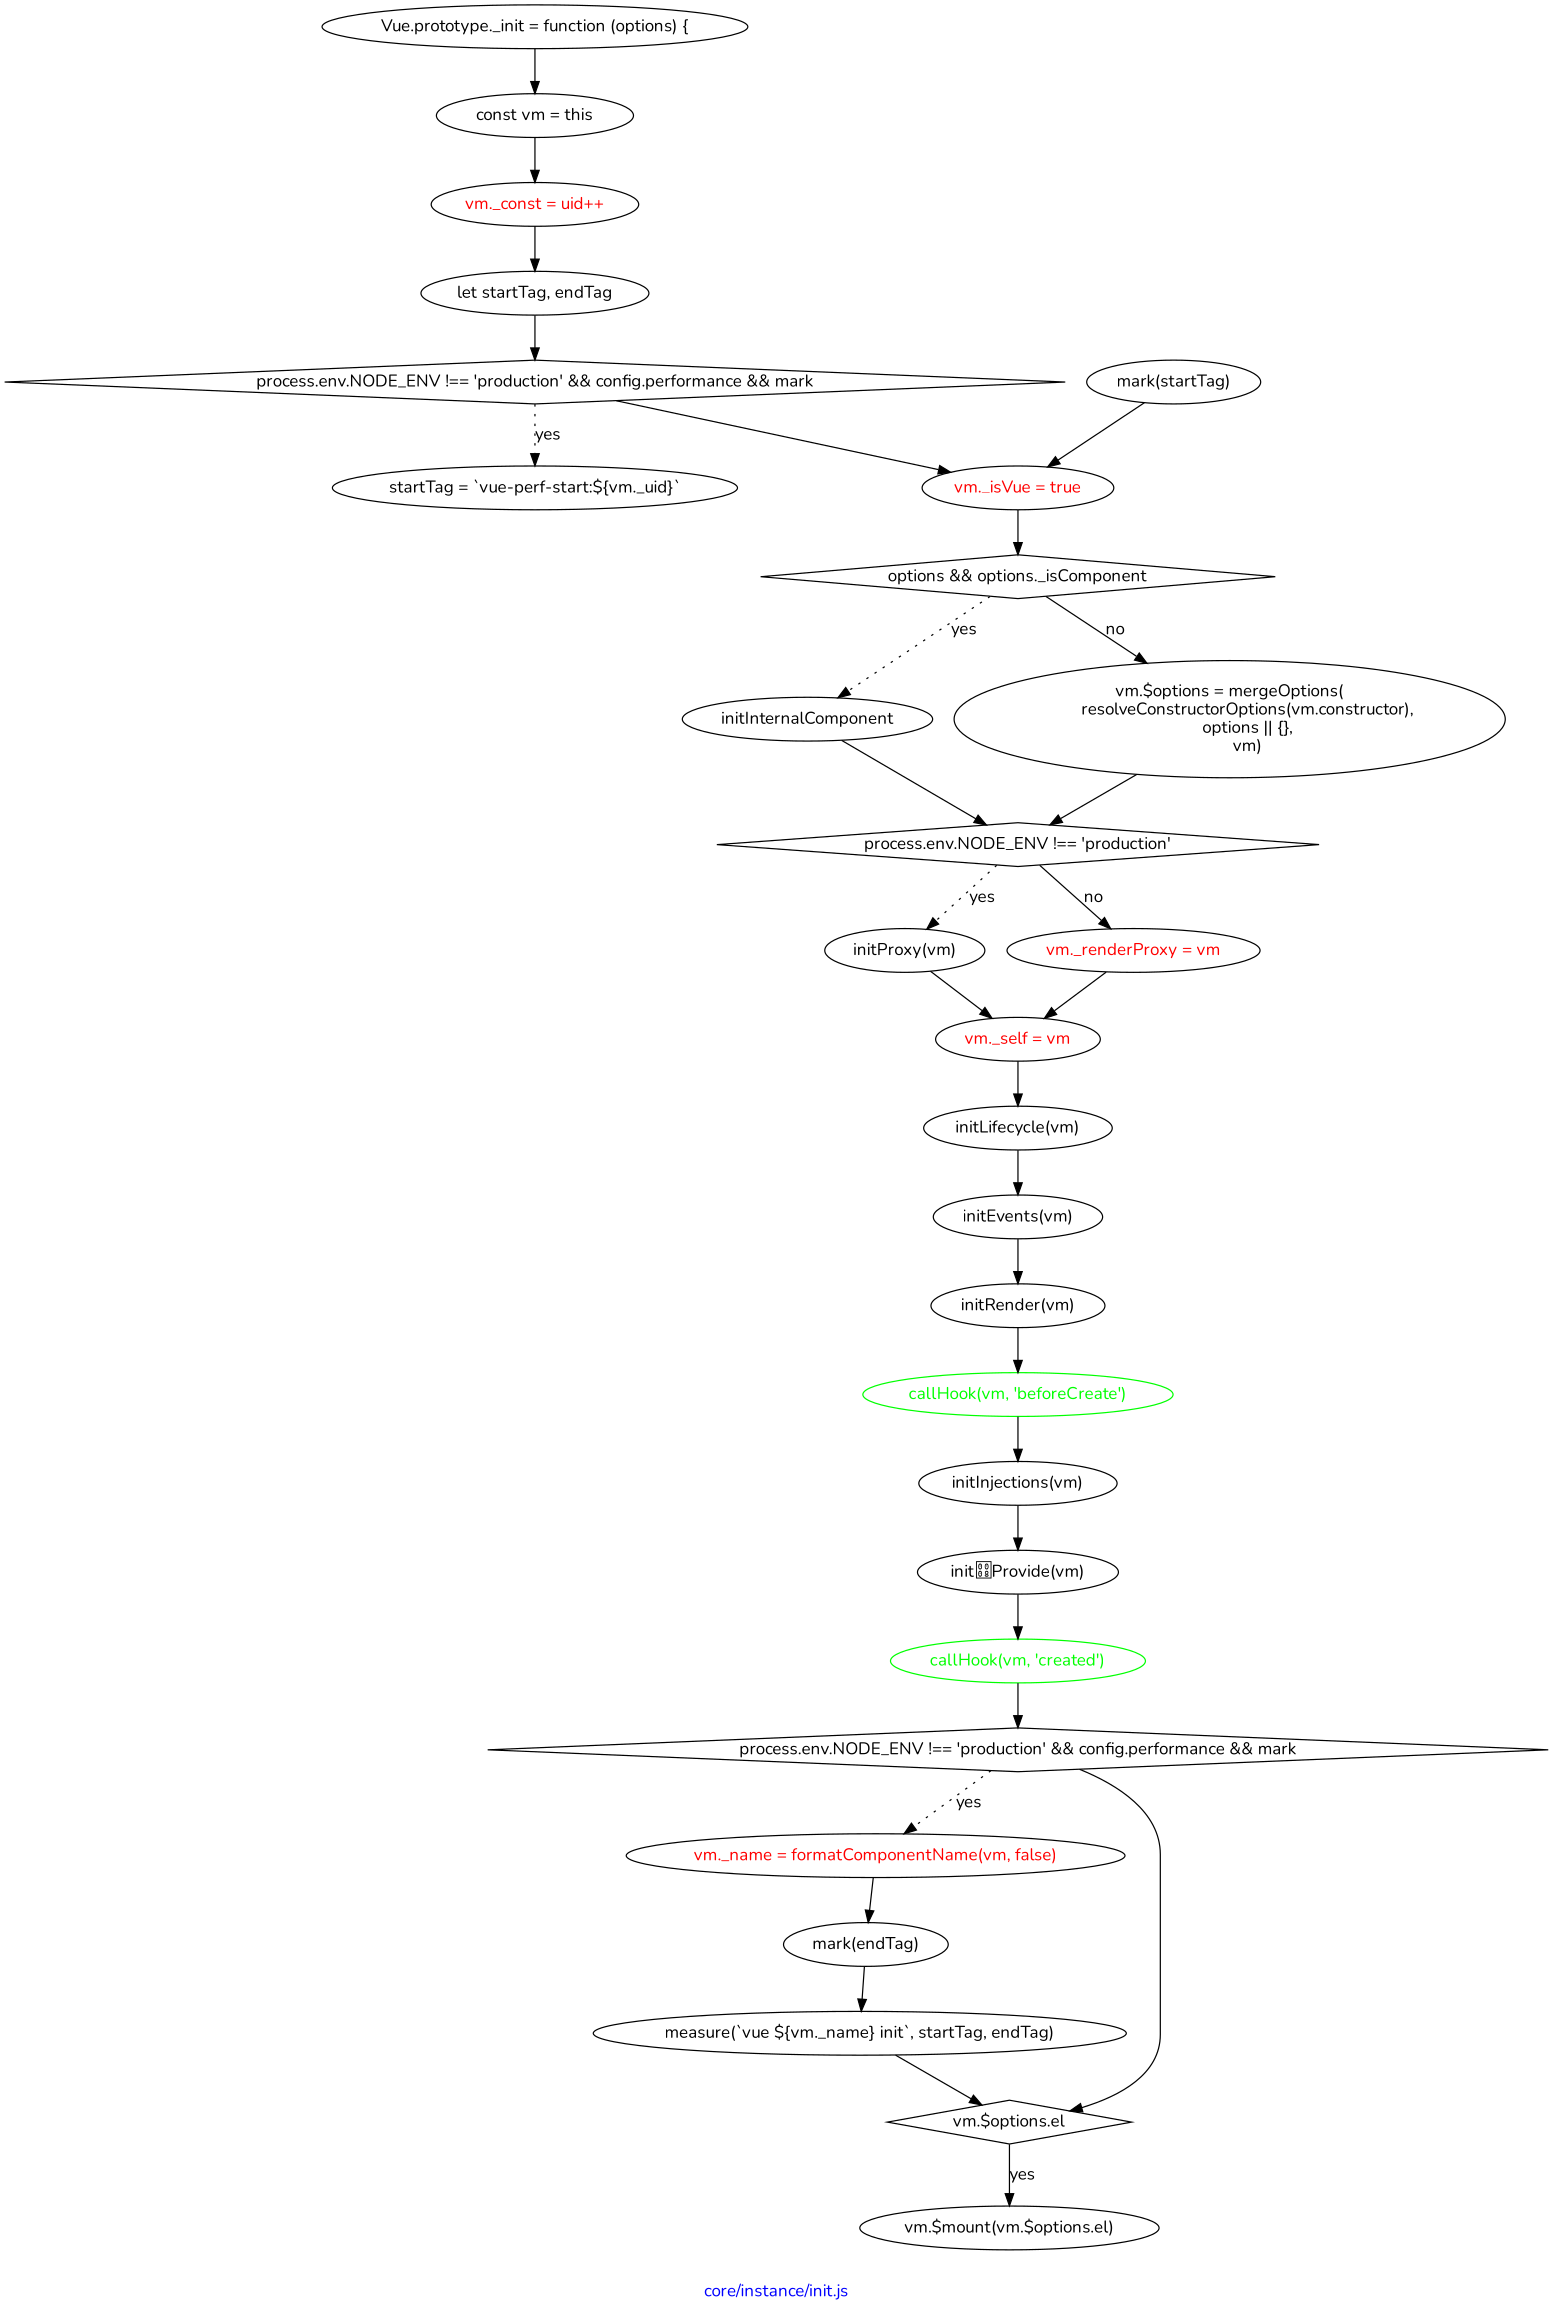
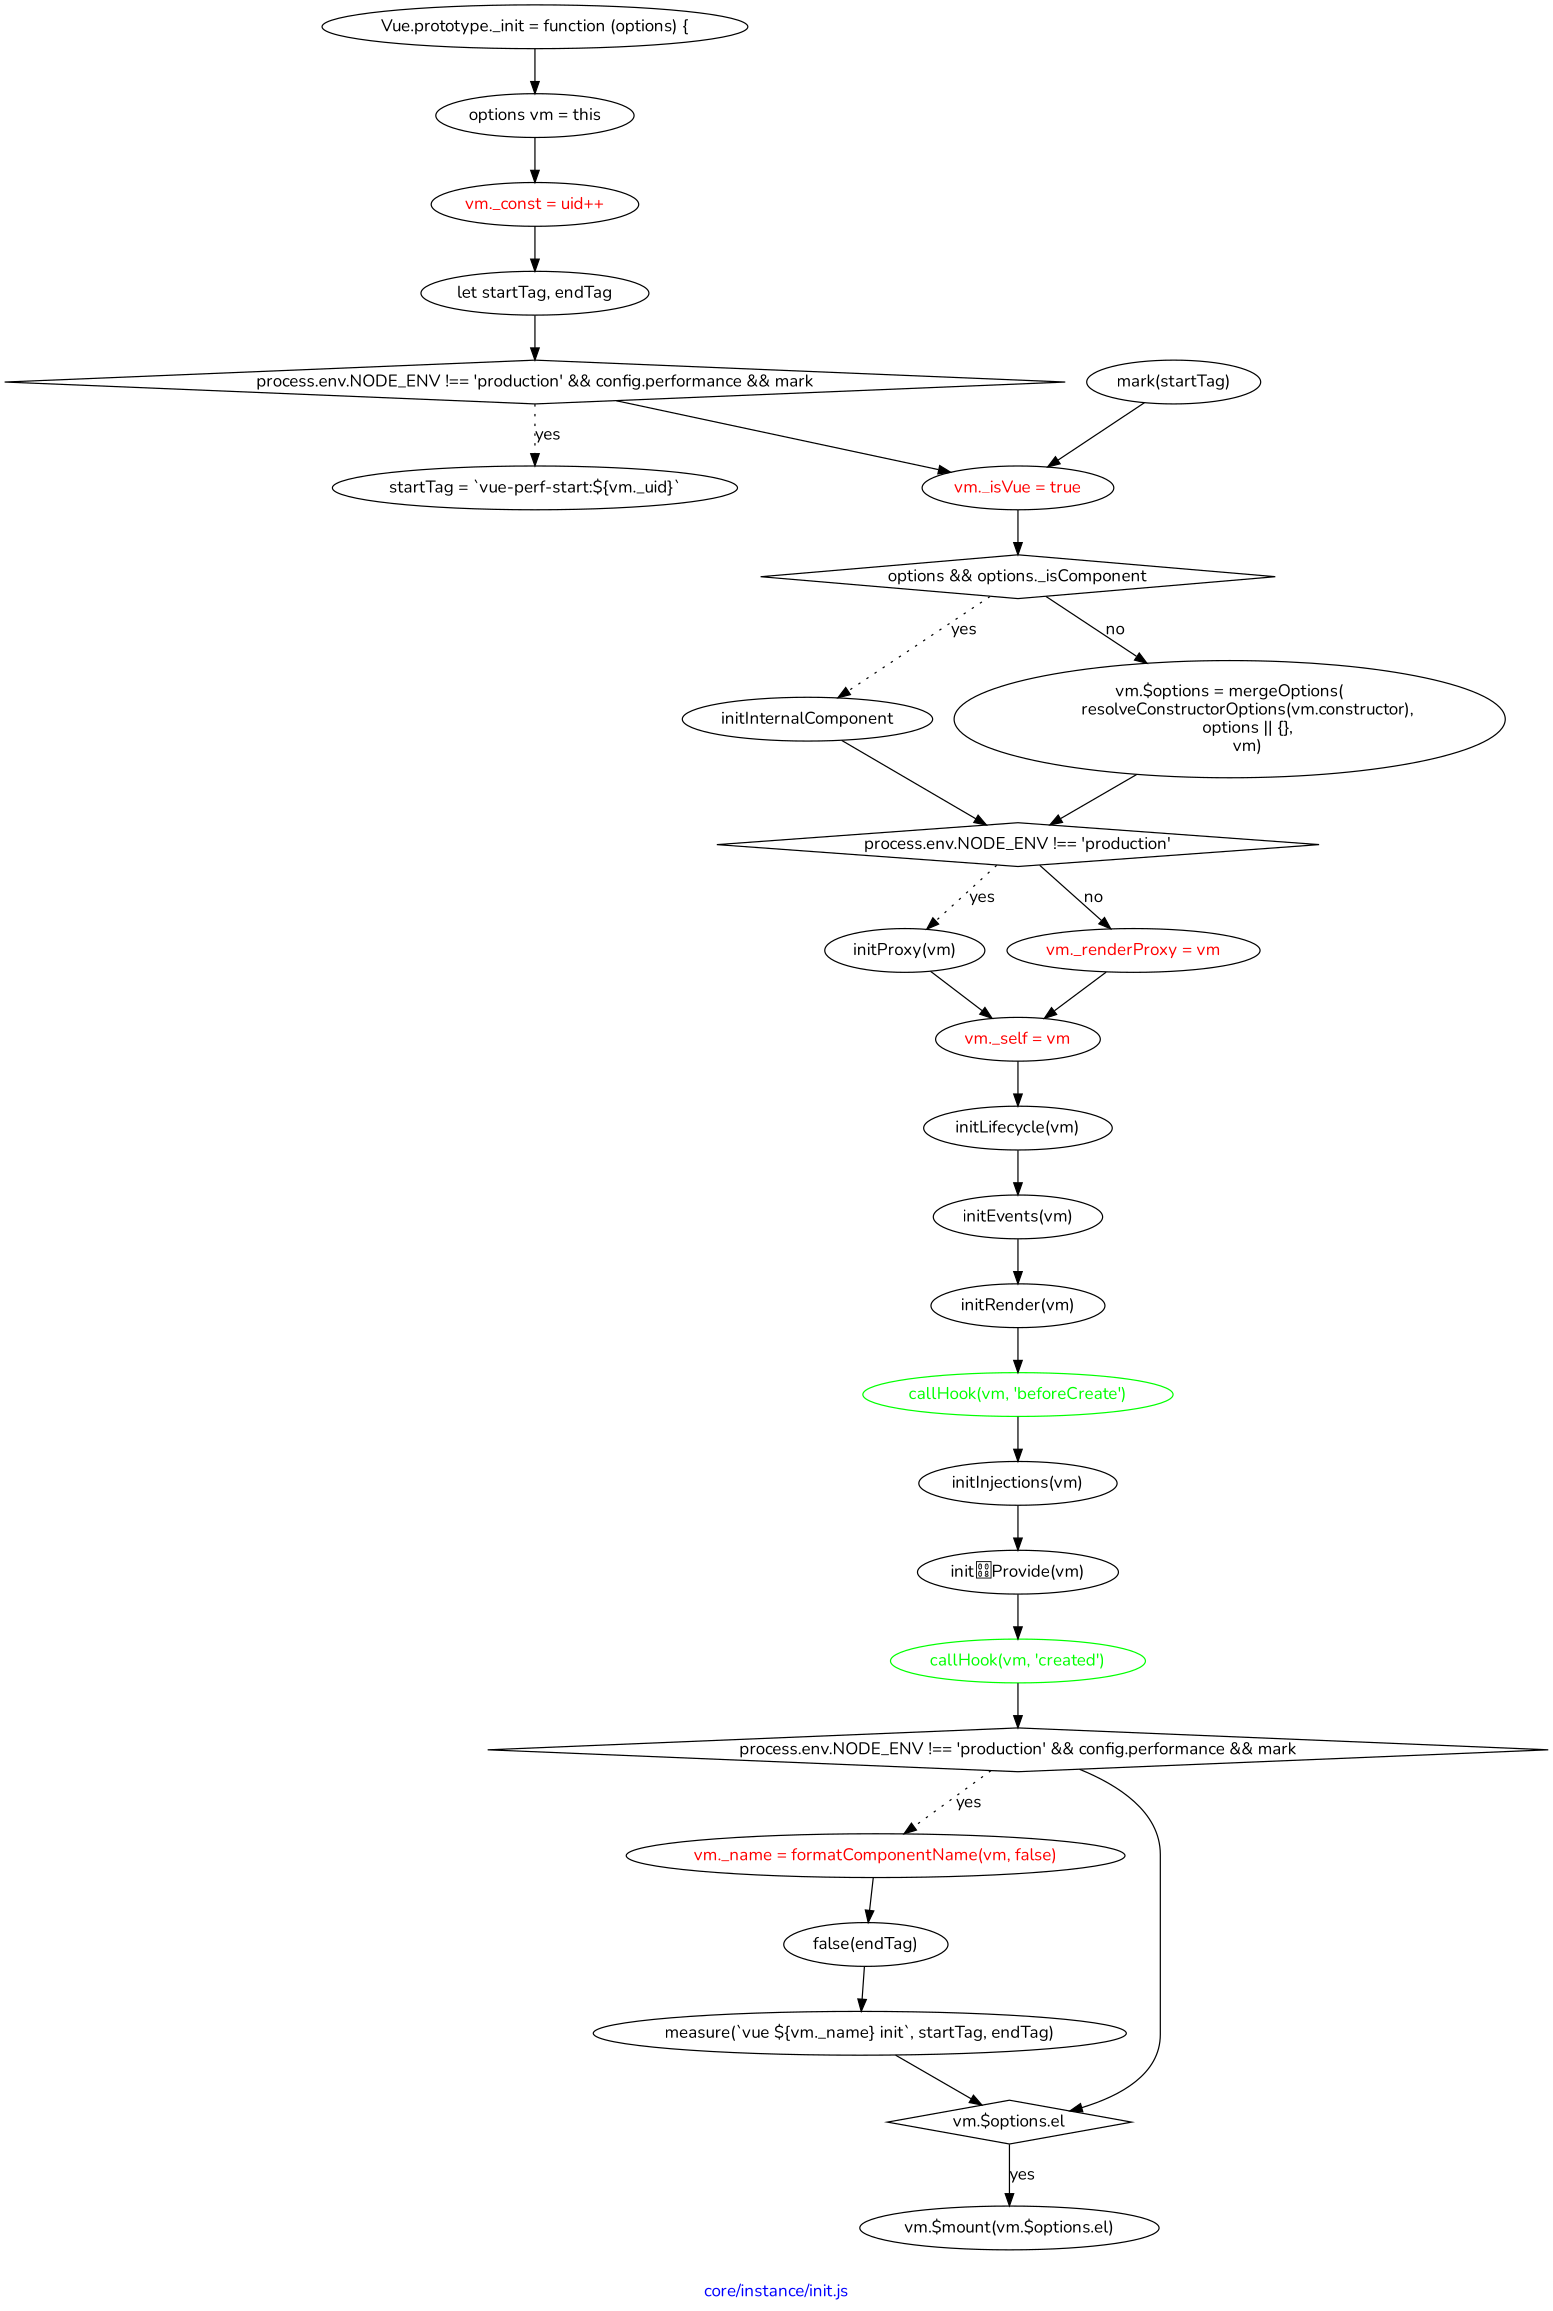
(535, 116) -> (535, 116)
(866, 1944) -> (866, 1944)
